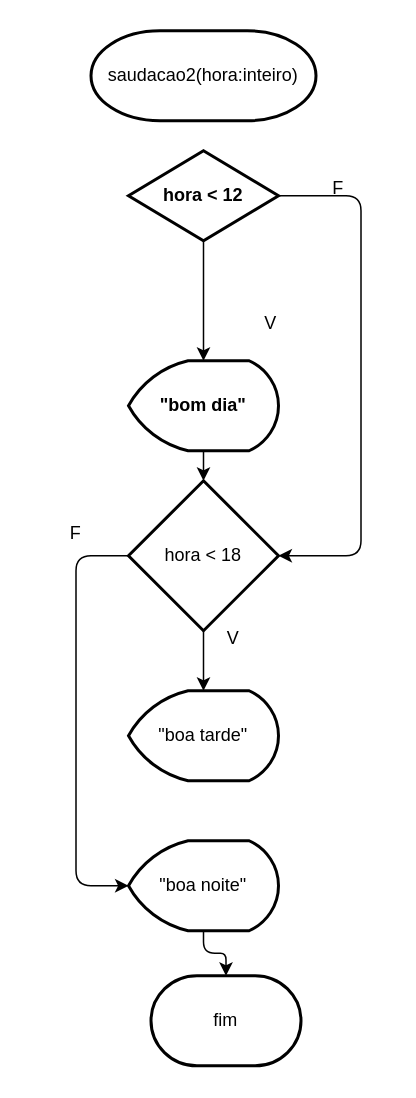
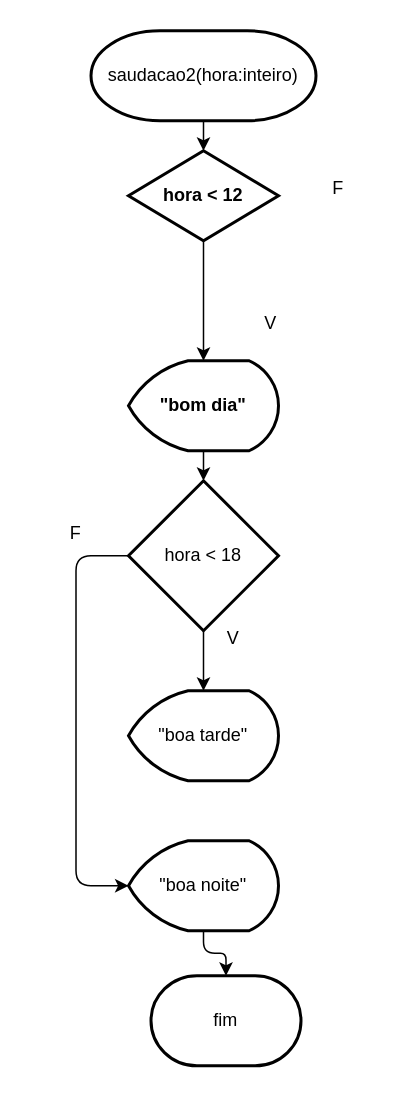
none -> (203, 131)
(361, 371) -> none
